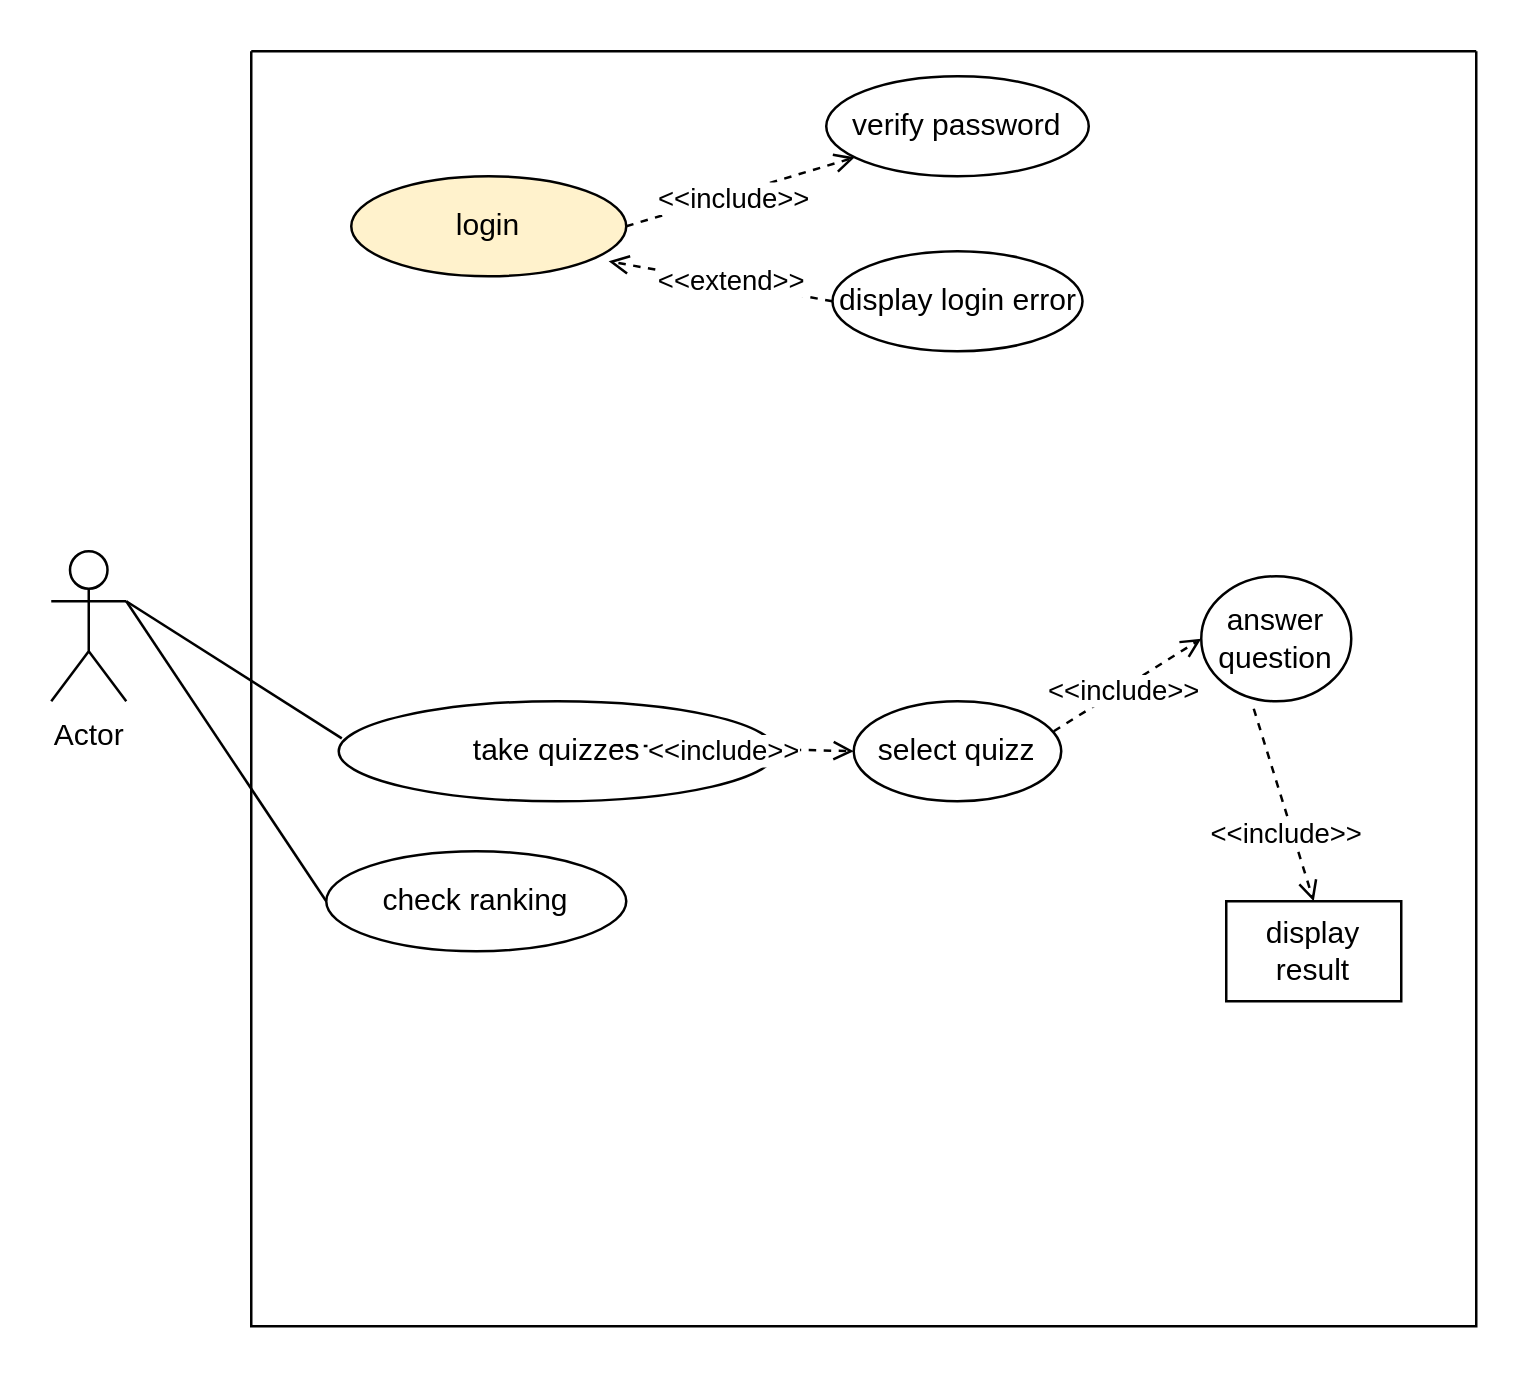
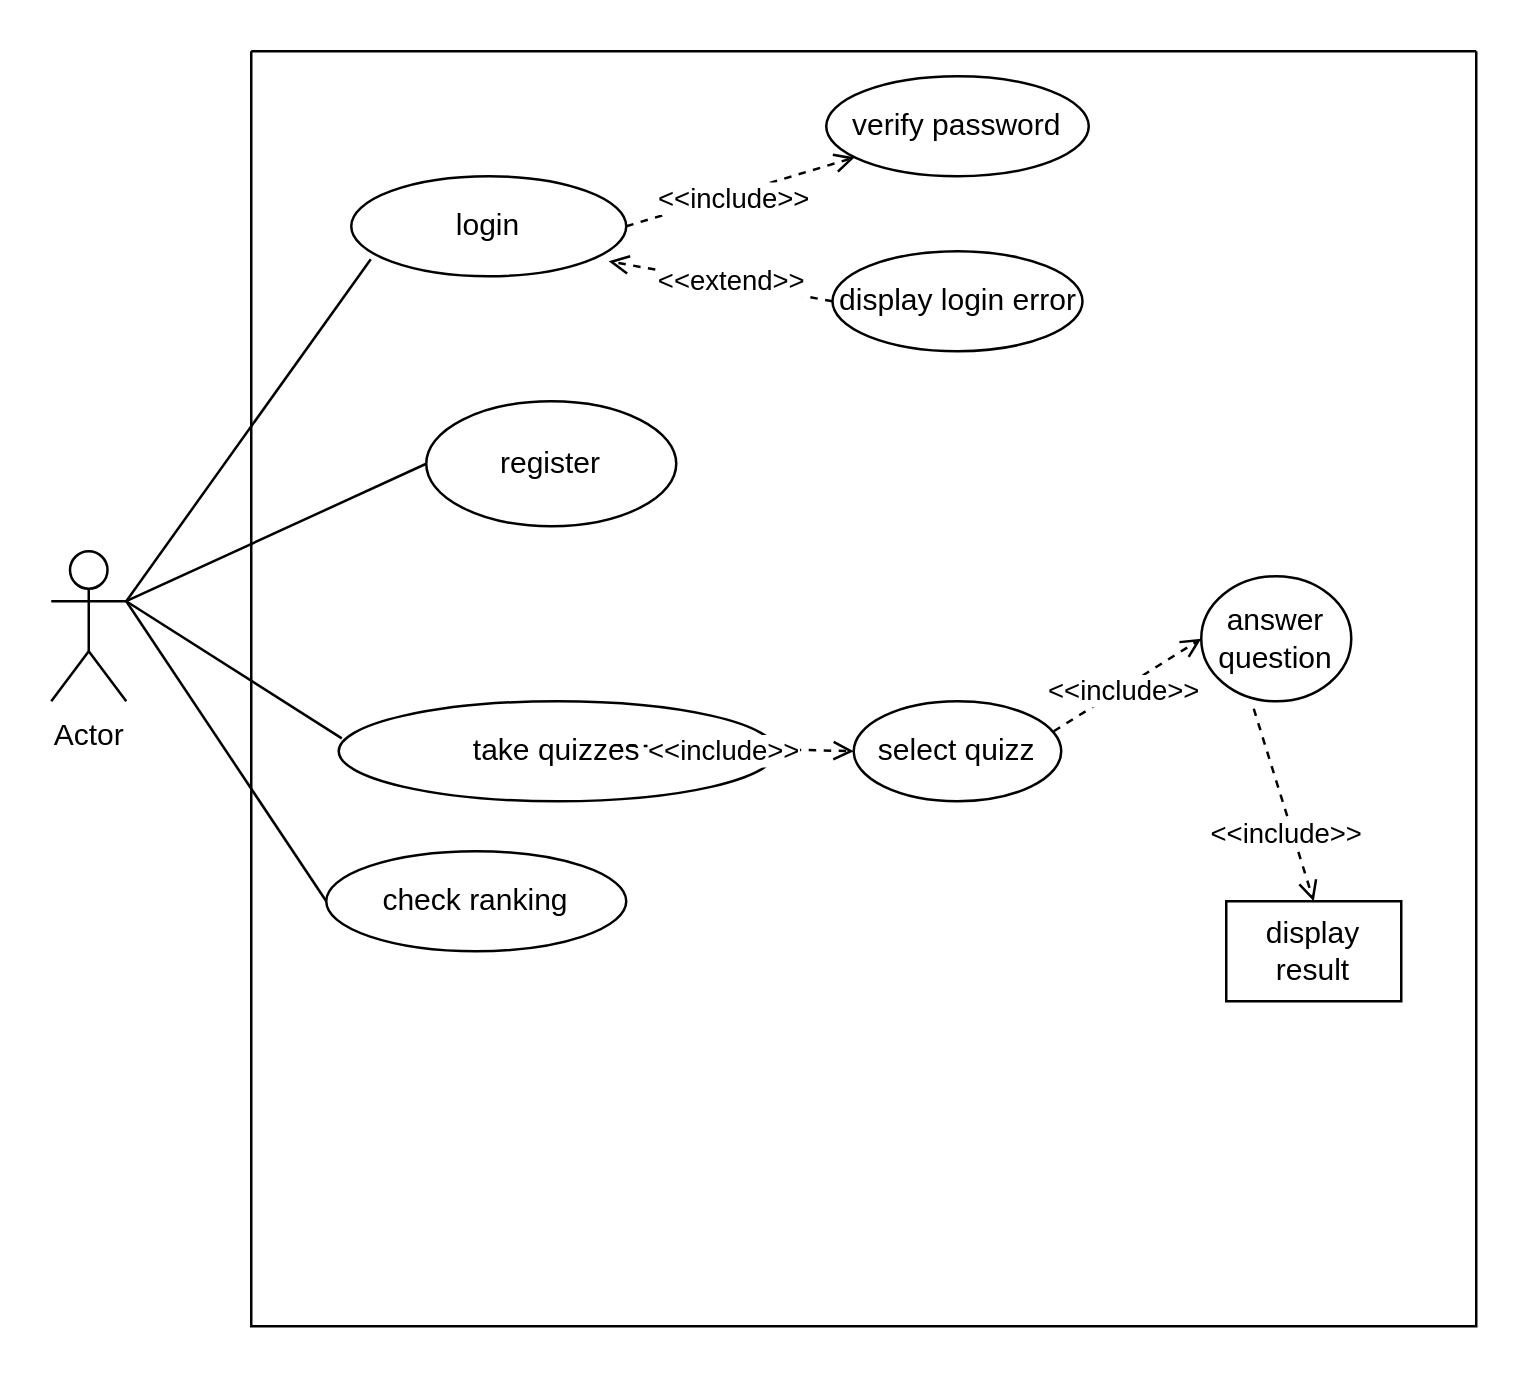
(489, 226) -> (489, 226)
none -> (551, 464)
none -> (341, 503)
none -> (189, 514)
